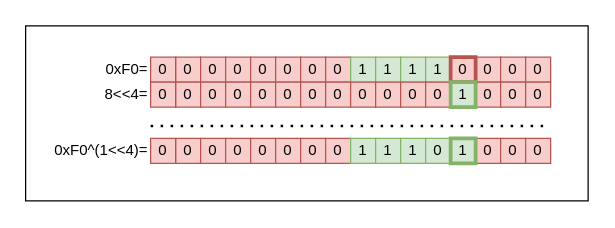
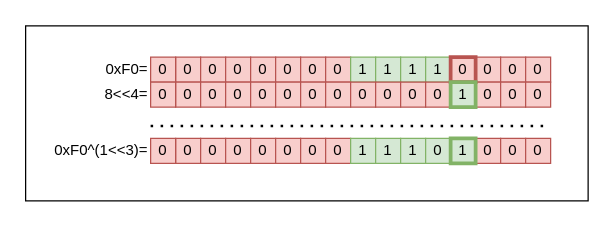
(99, 151) -> (99, 151)
